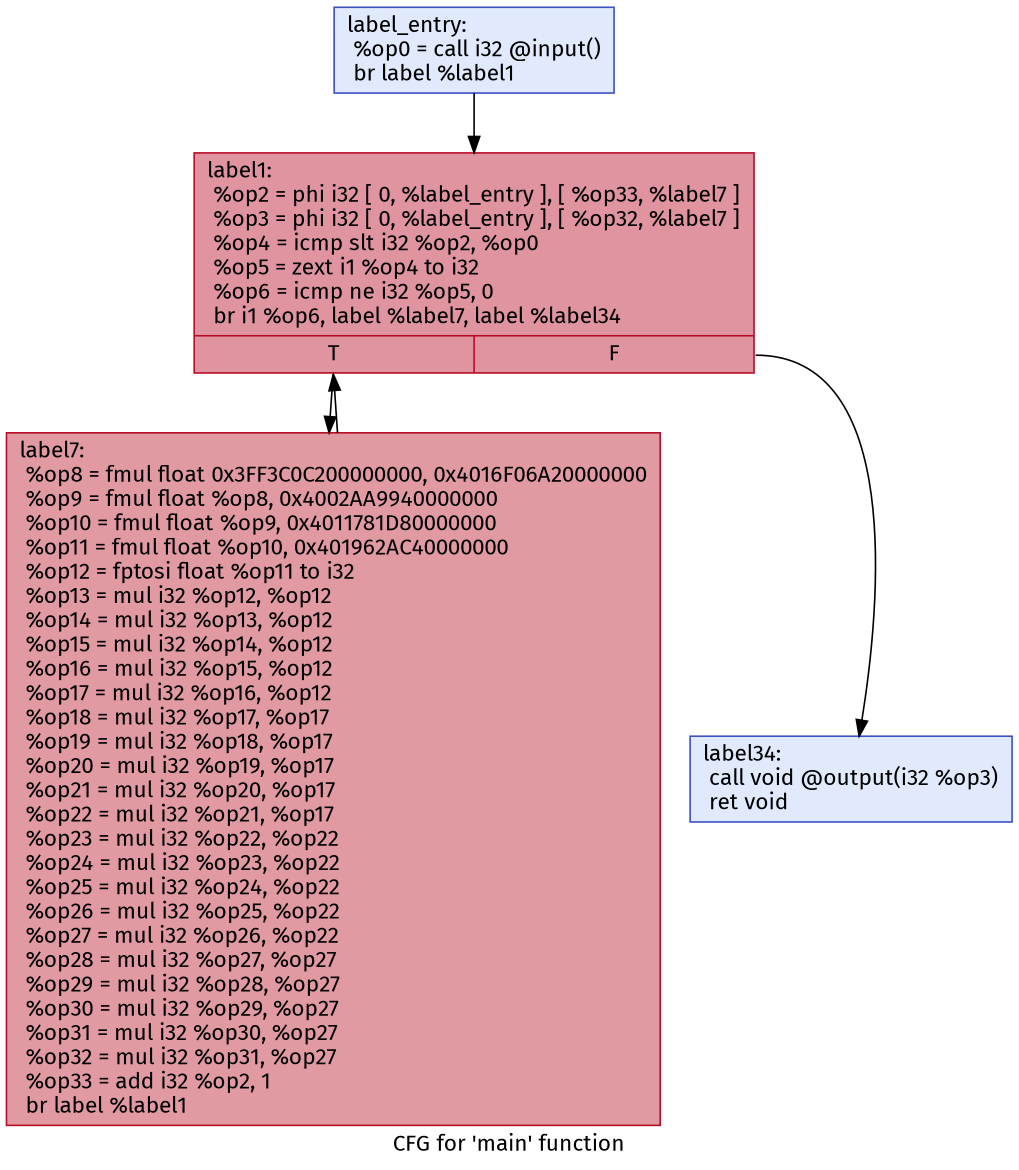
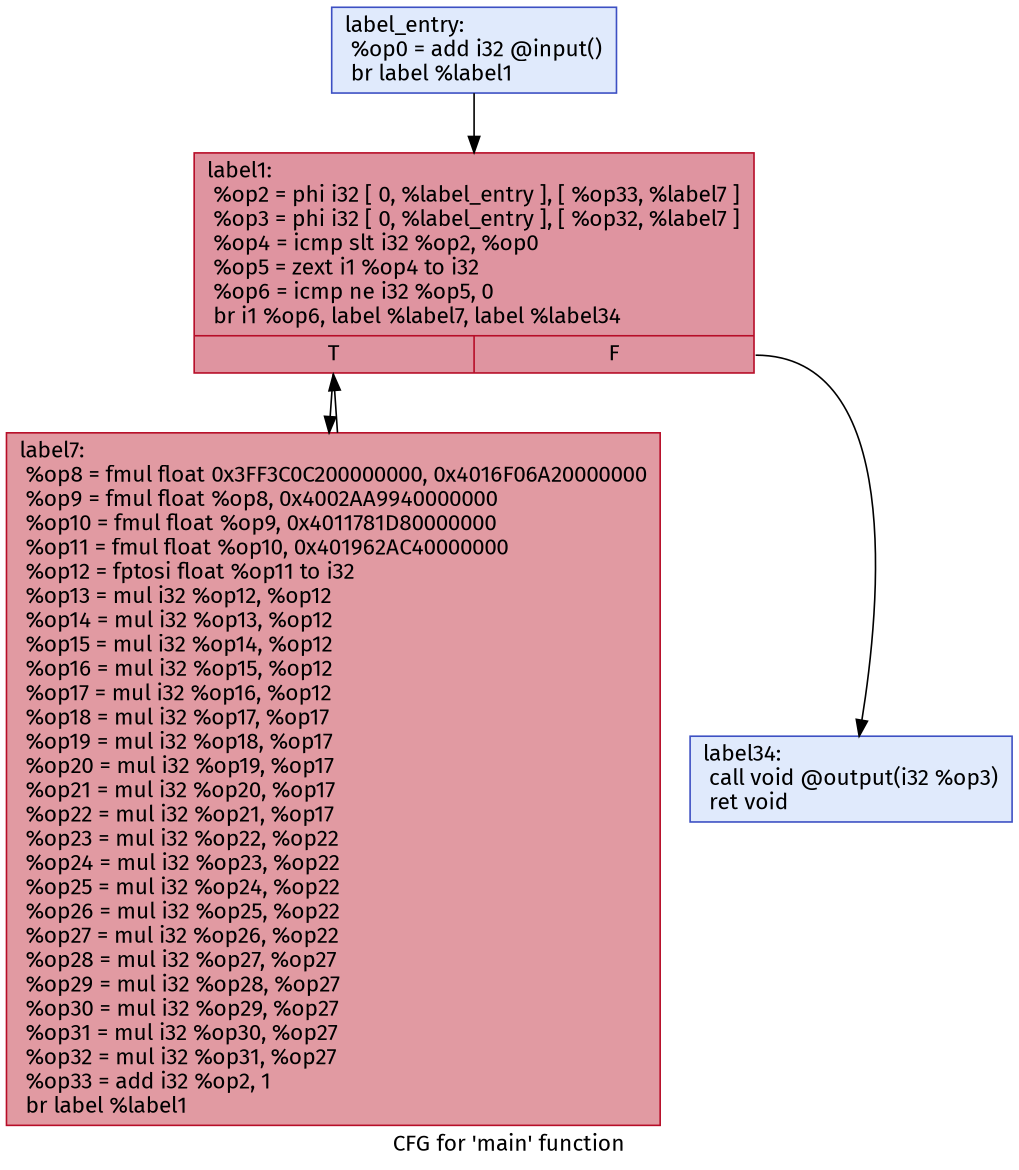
(474, 49) -> (474, 49)
